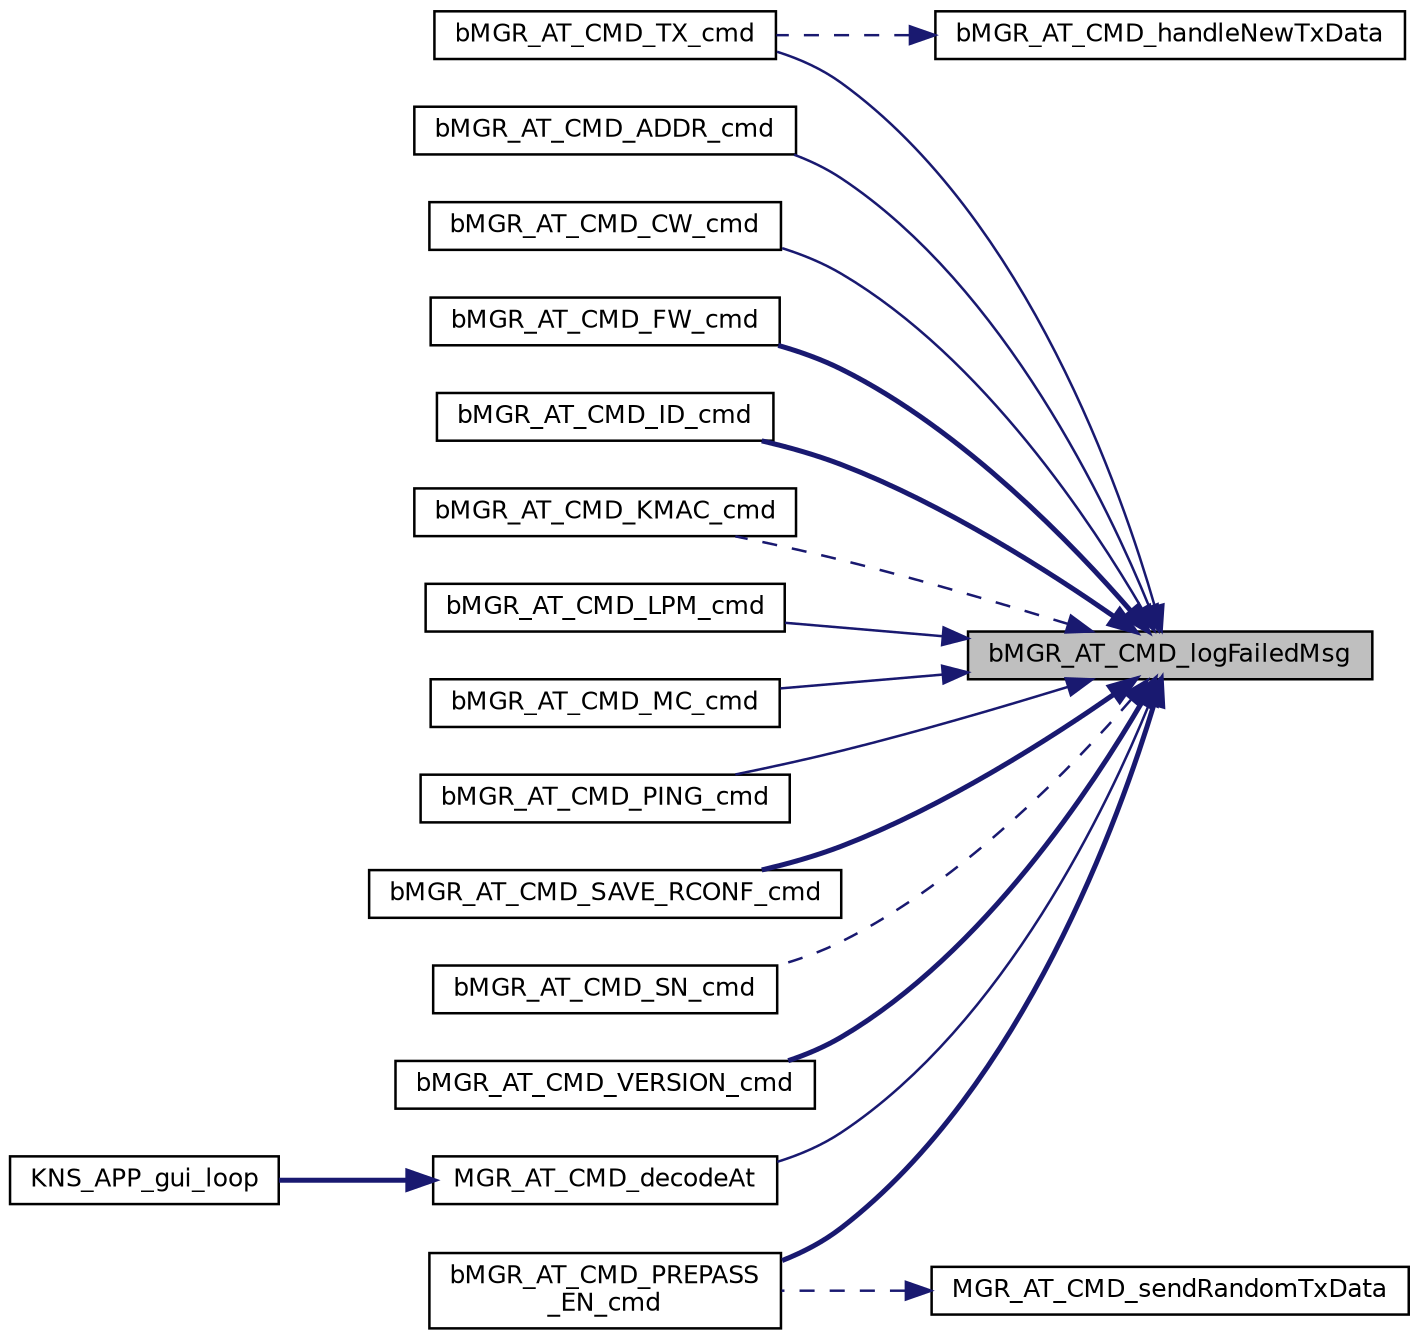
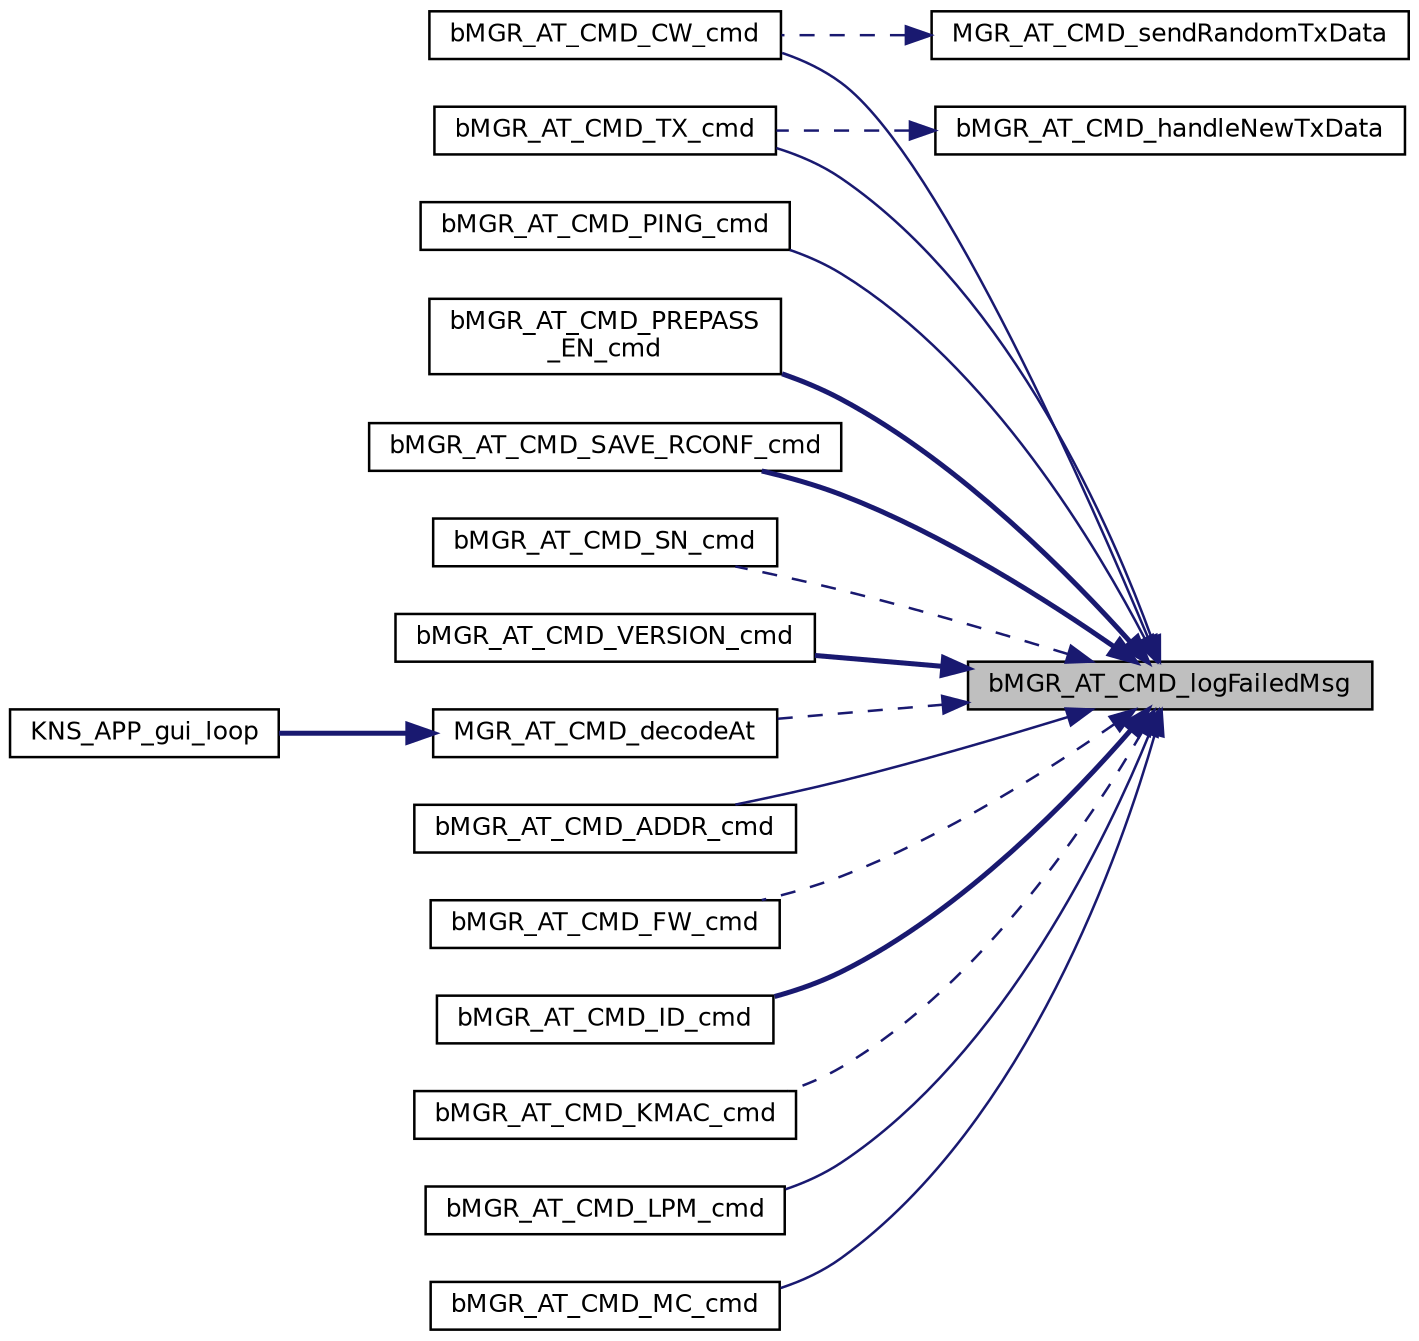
(971, 455) -> (946, 828)
(1004, 969) -> (860, 712)
(843, 1291) -> (843, 35)
